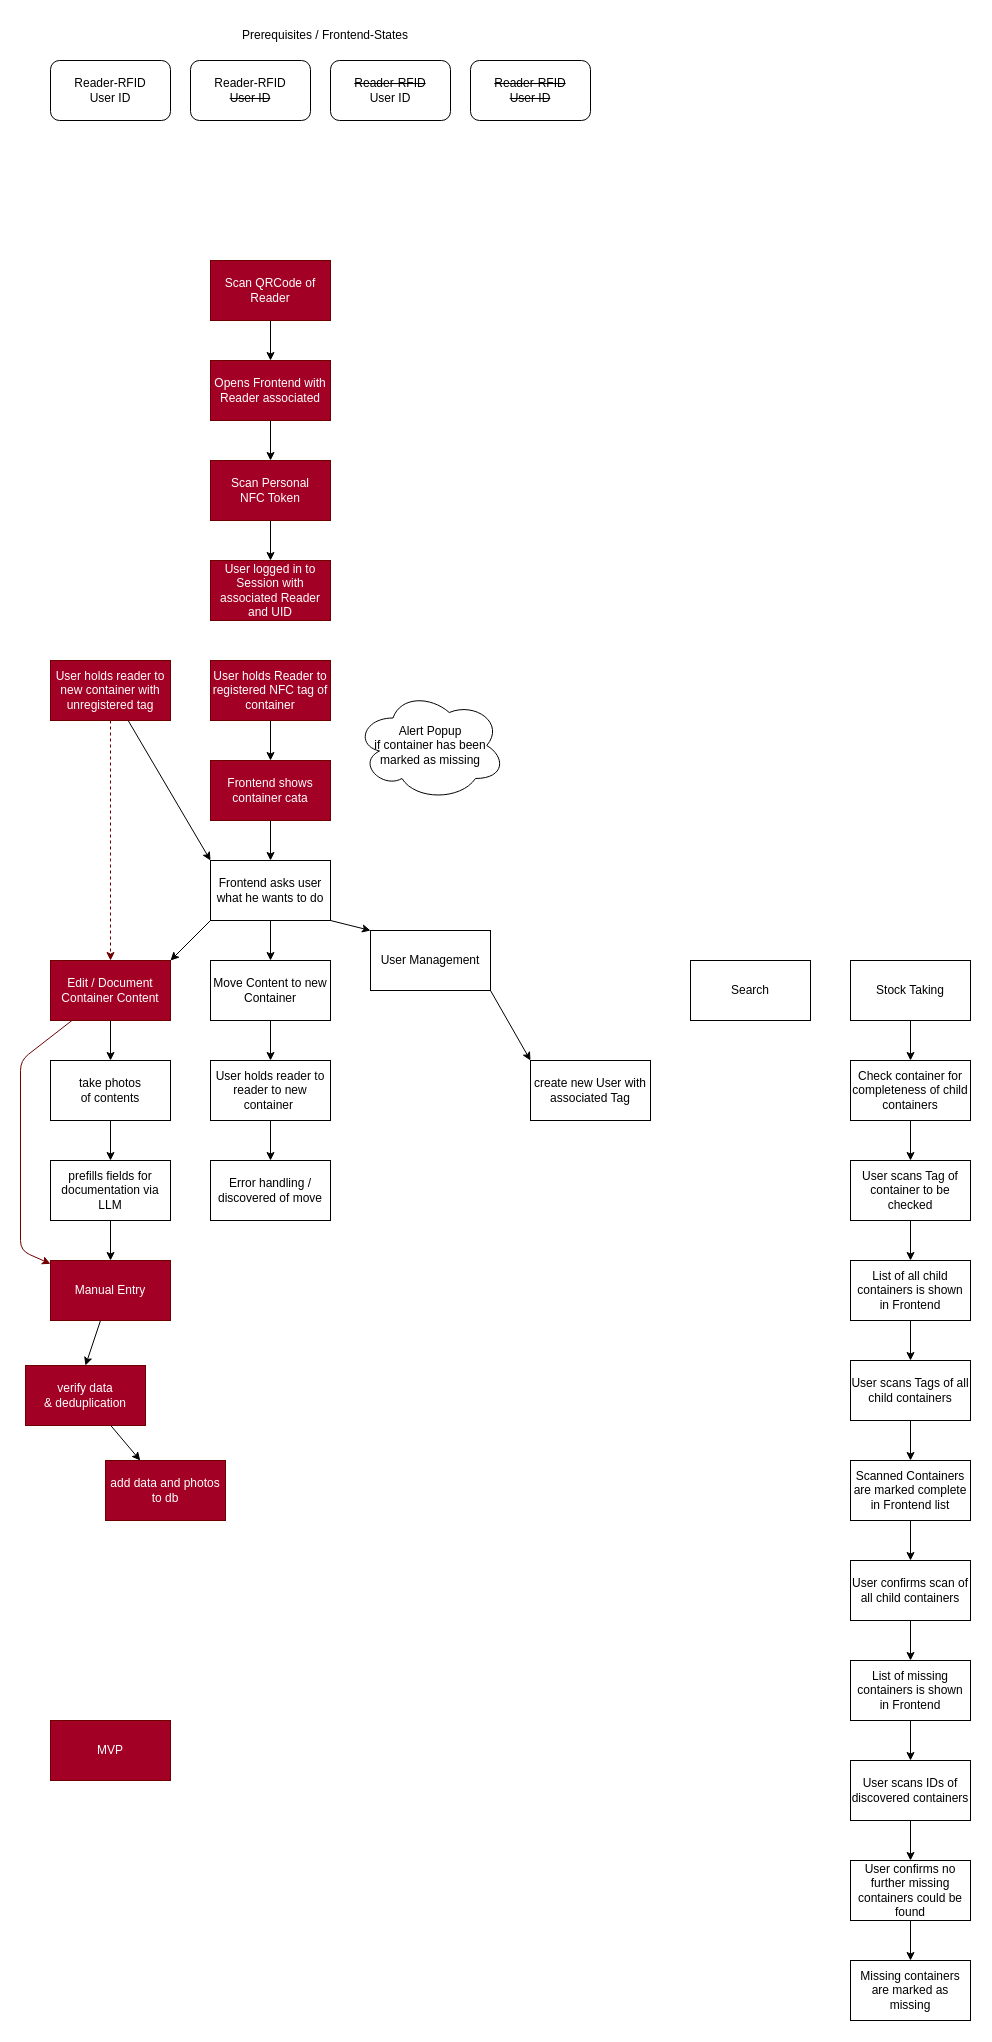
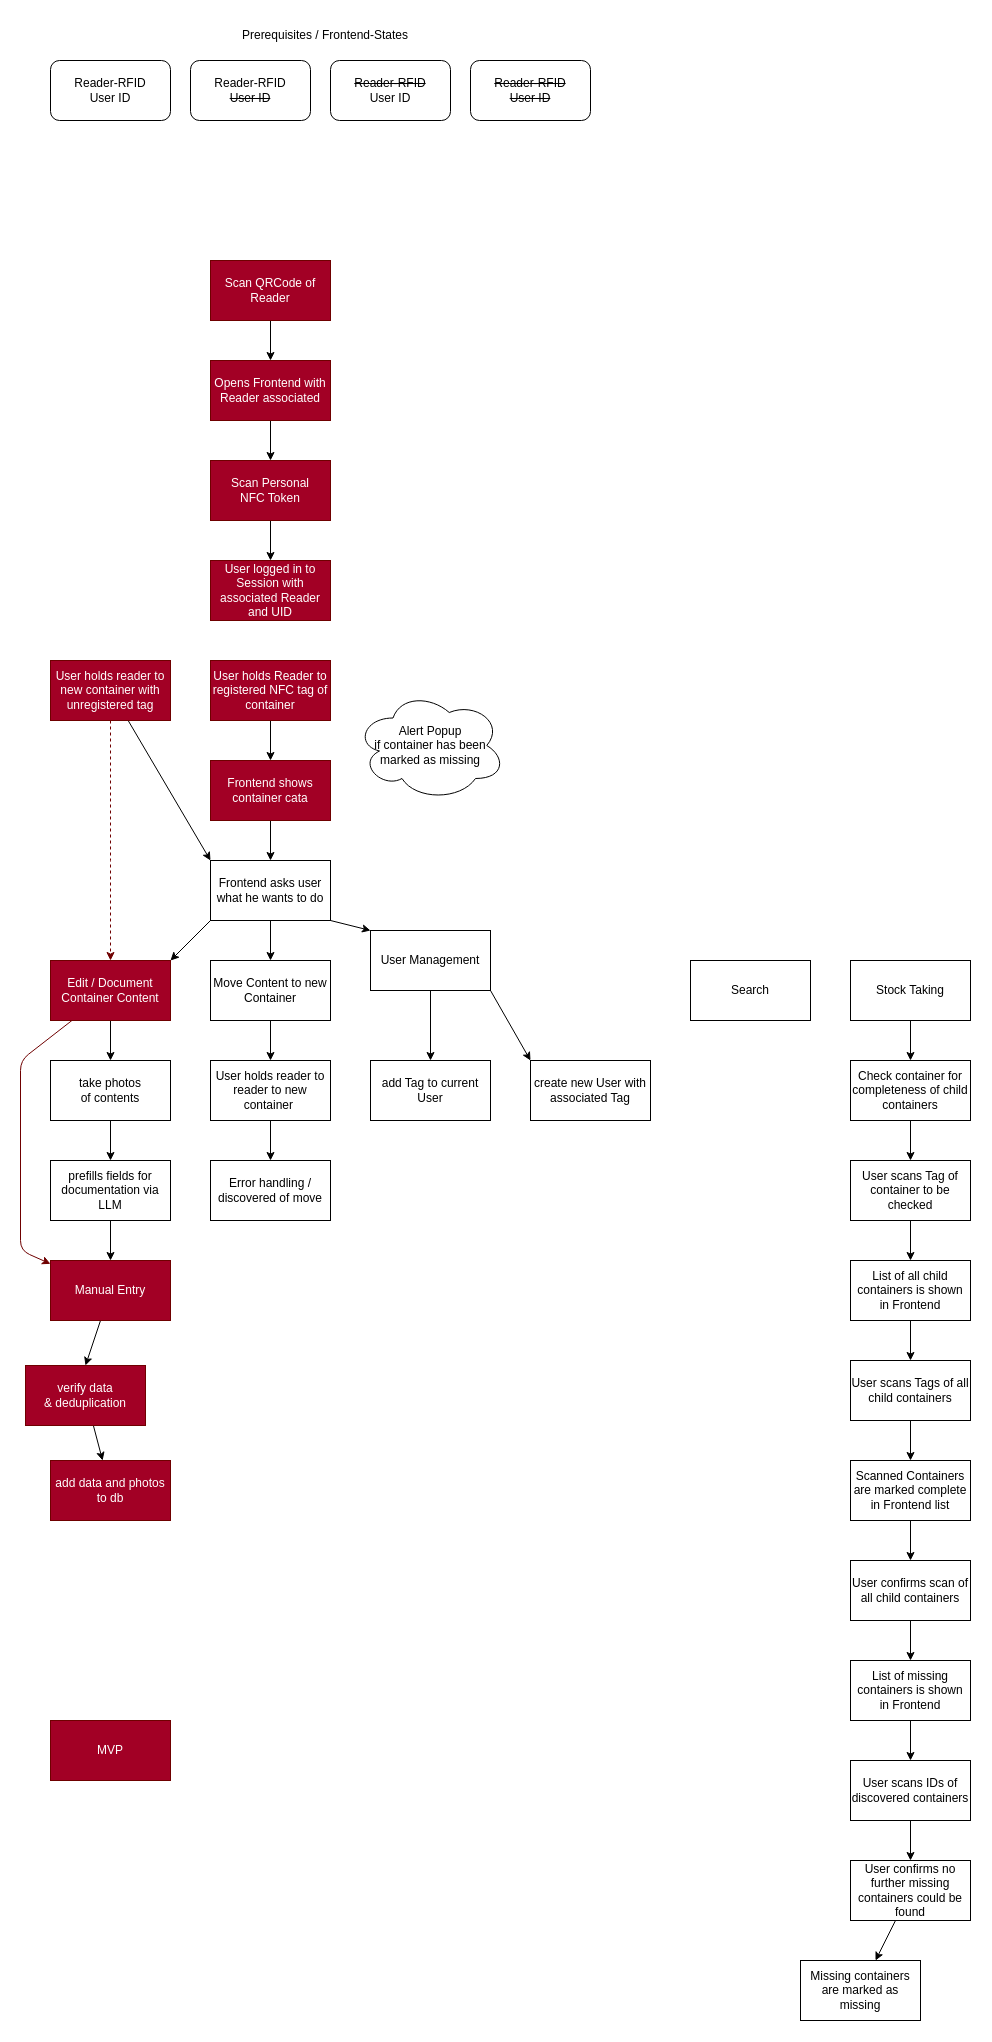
none -> (431, 1022)
none -> (431, 1091)
(166, 1491) -> (111, 1491)
(911, 1991) -> (861, 1991)
